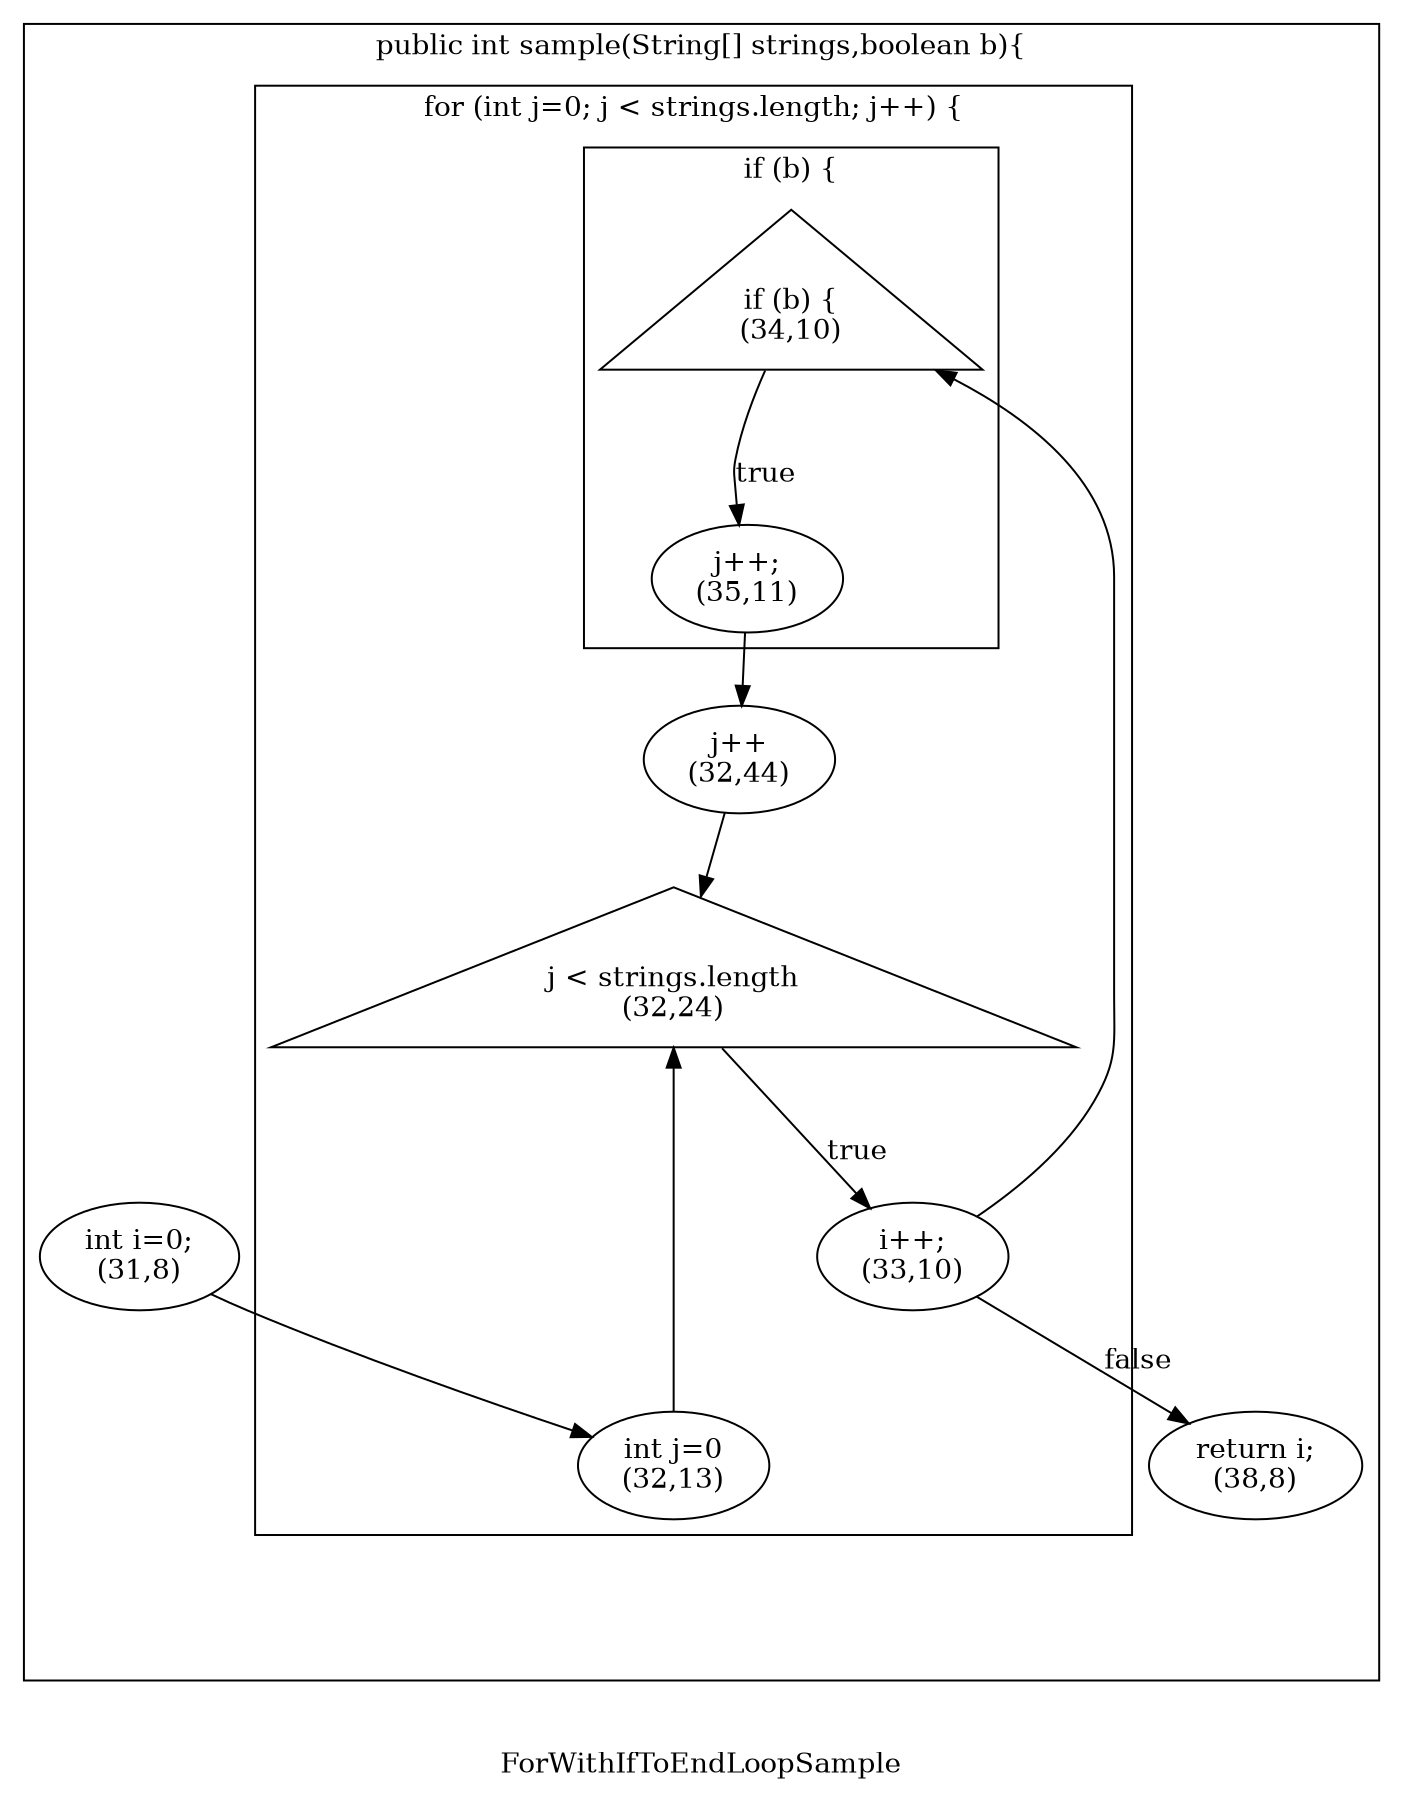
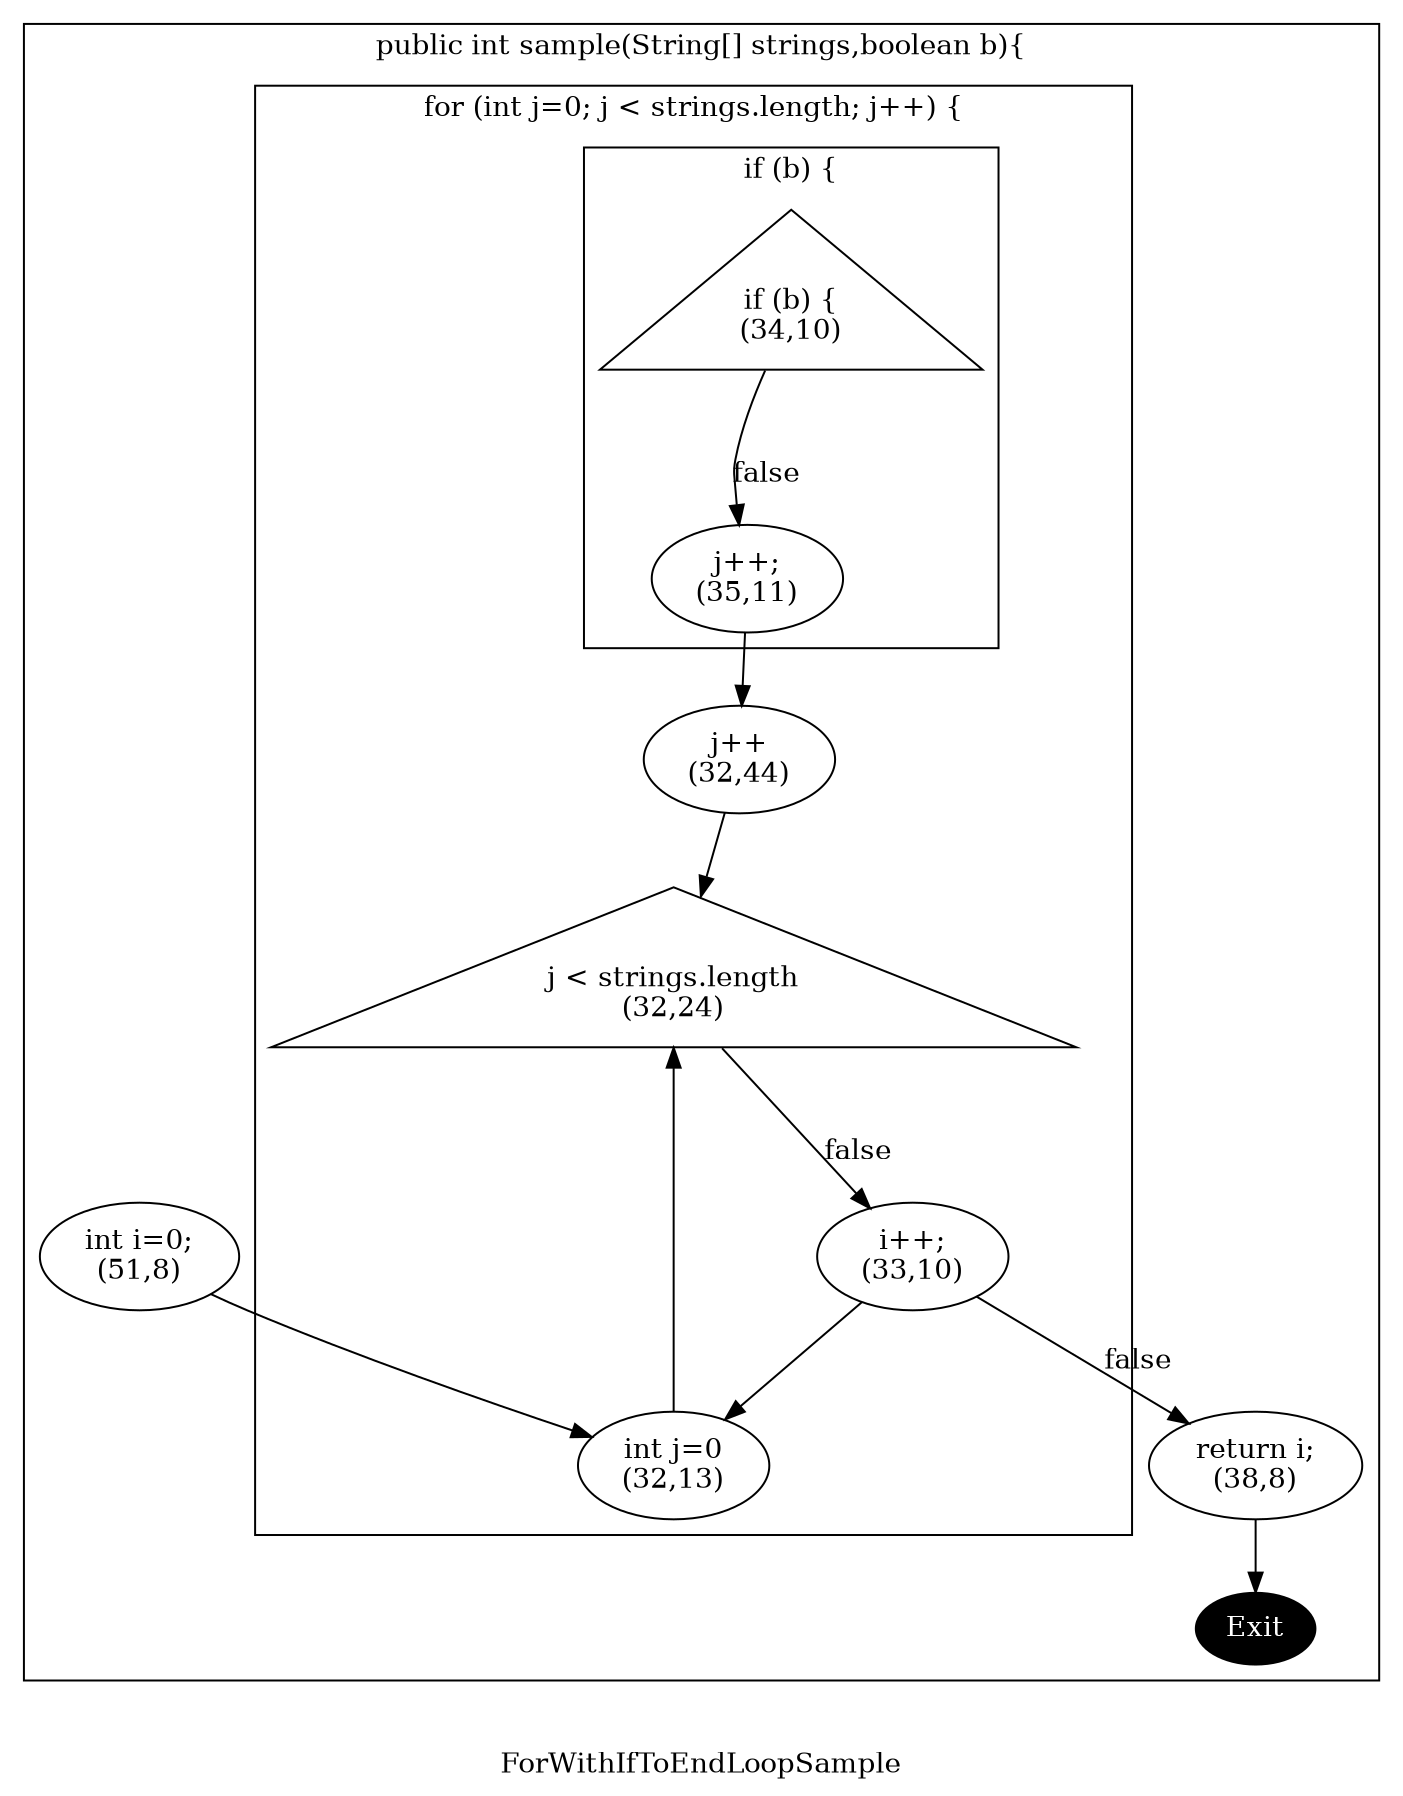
(766, 474) -> (766, 474)
(1114, 790) -> (801, 1354)
(858, 1152) -> (858, 1152)
(140, 1257) -> (140, 1257)
none -> (1256, 1629)
